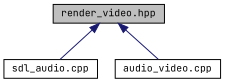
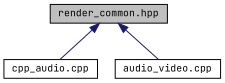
(109, 14) -> (109, 14)
(51, 69) -> (51, 69)
